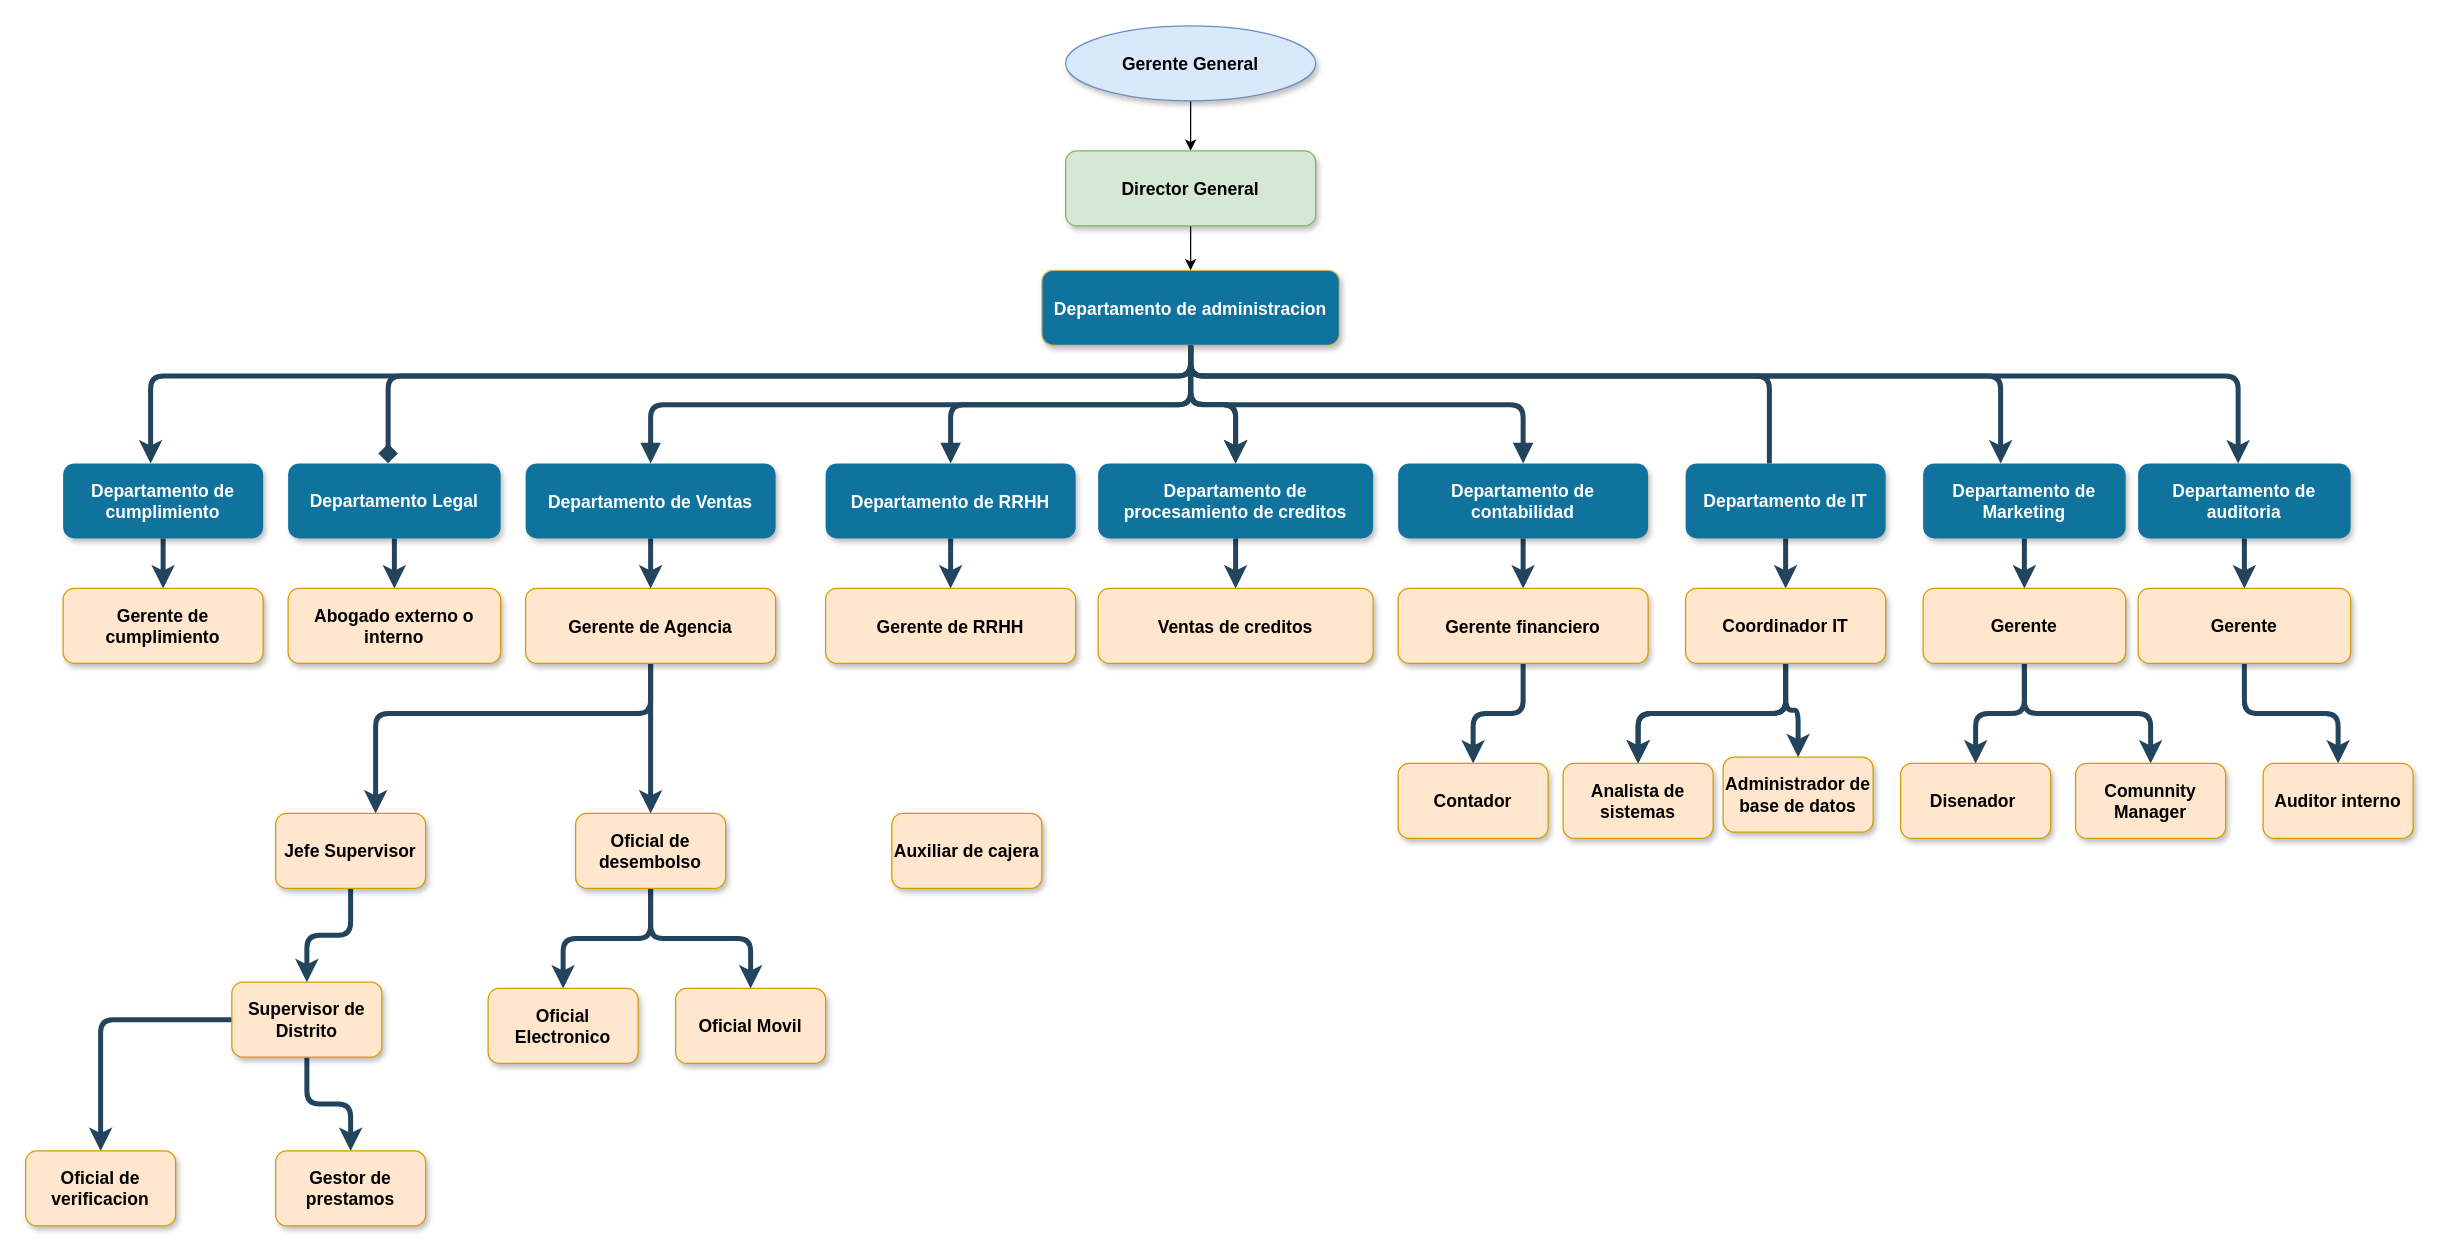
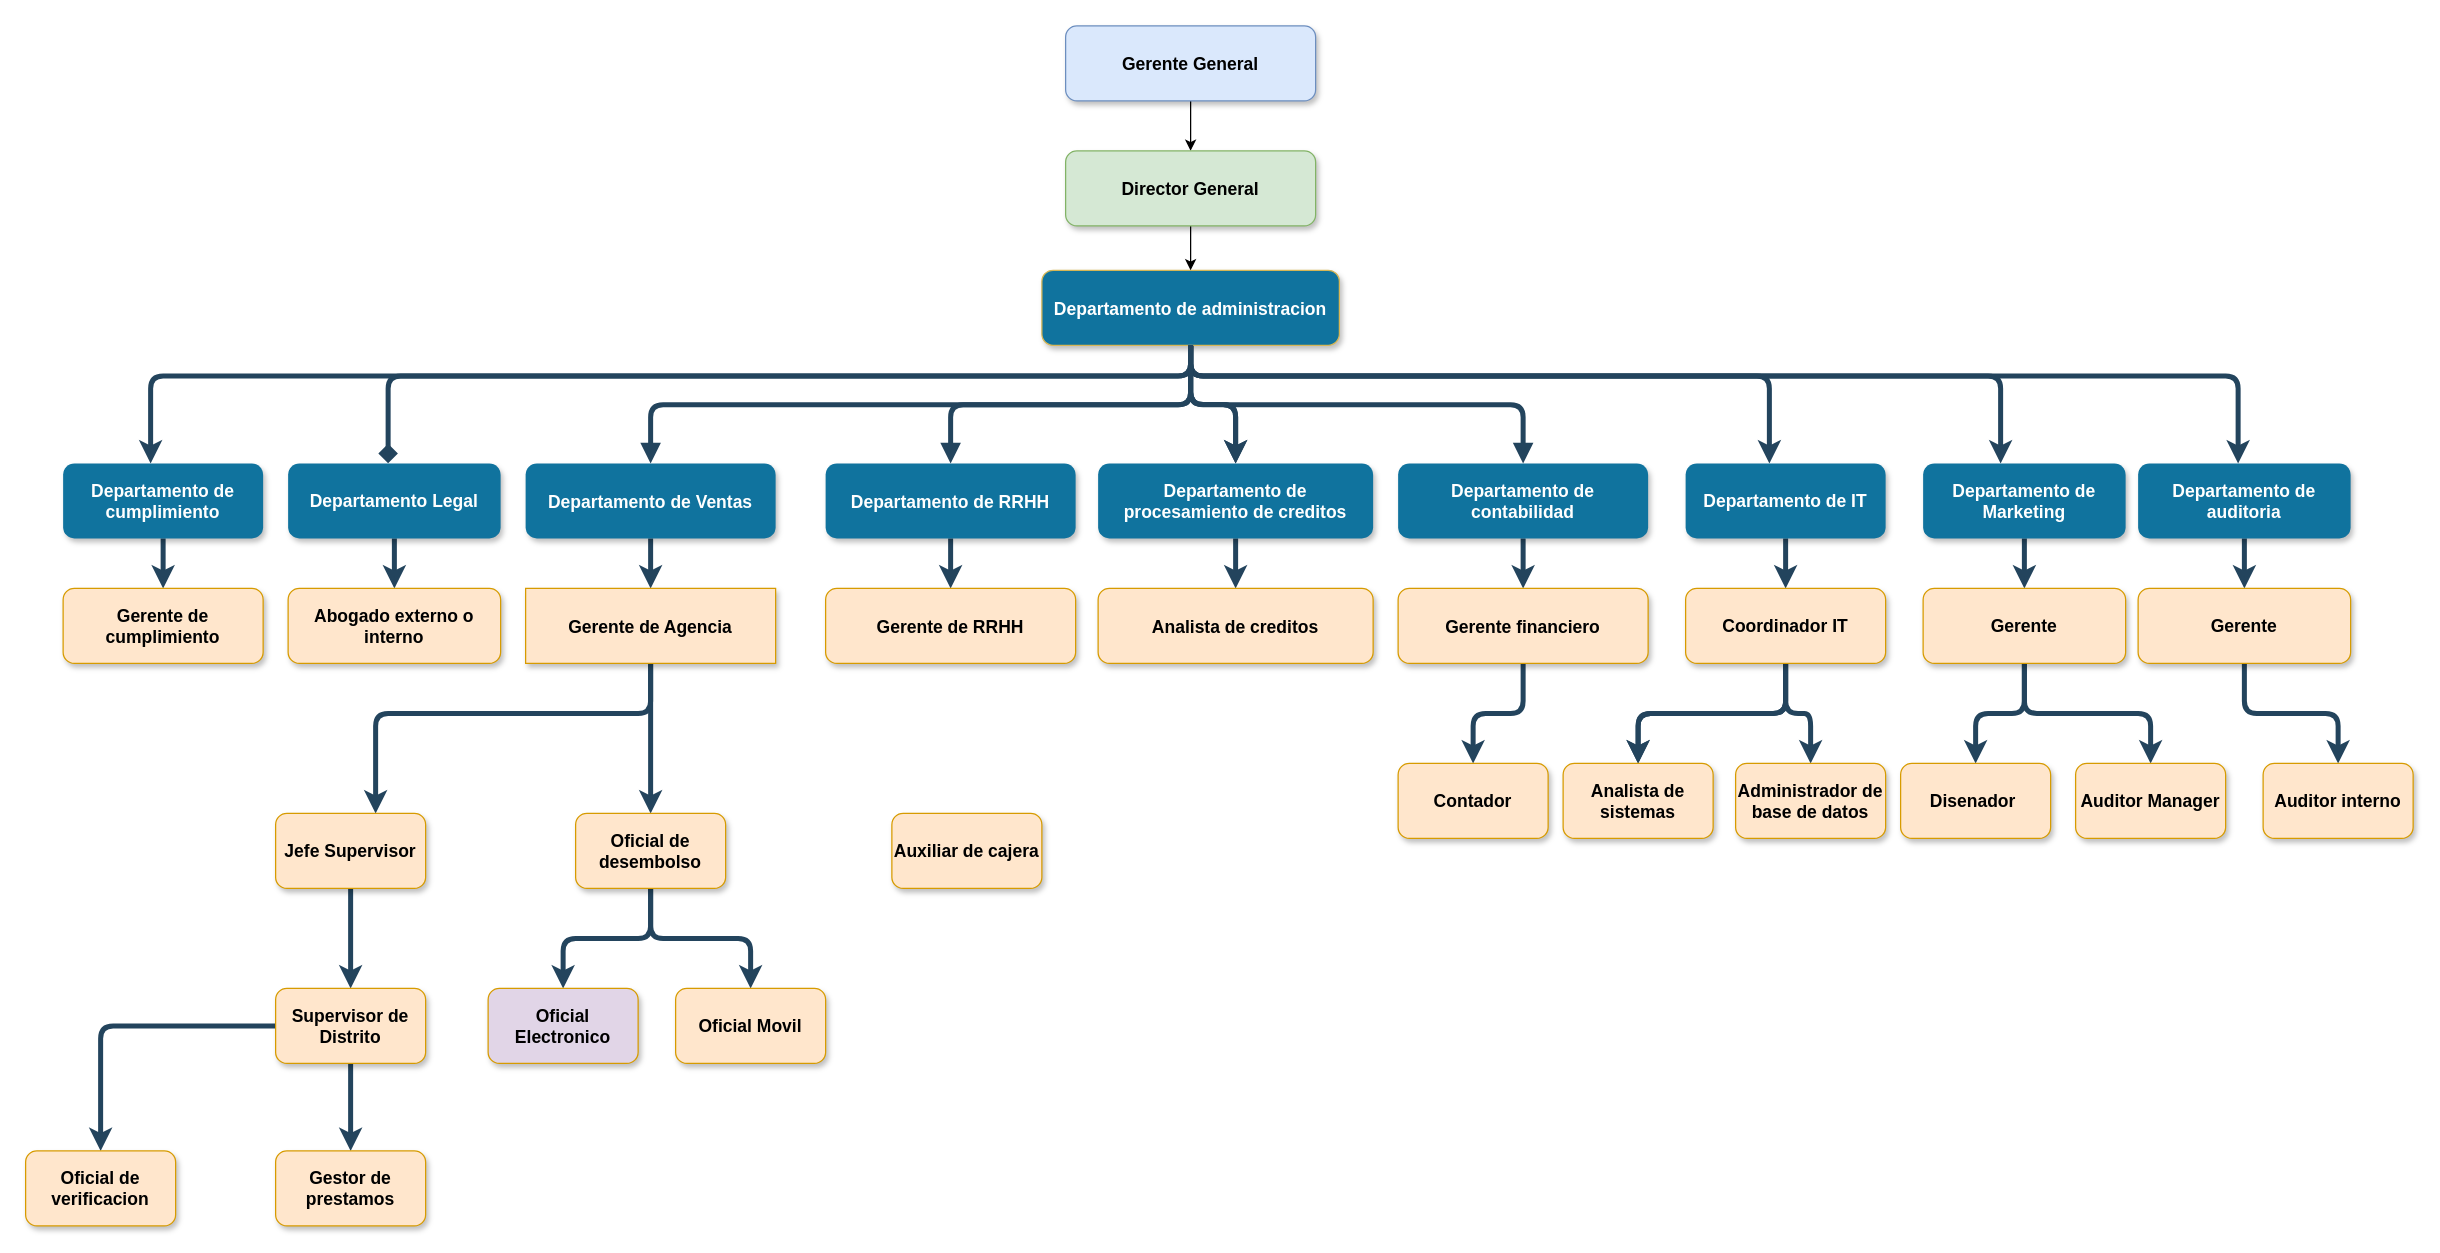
(1191, 63) -> (1191, 63)
(1769, 460) -> (1769, 445)
(651, 626) -> (651, 626)
(1235, 627) -> (1235, 627)
(1798, 794) -> (1811, 801)
(2151, 801) -> (2151, 801)
(307, 1019) -> (351, 1026)
(563, 1026) -> (563, 1026)
